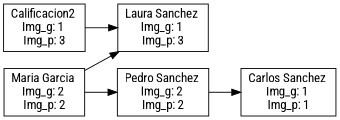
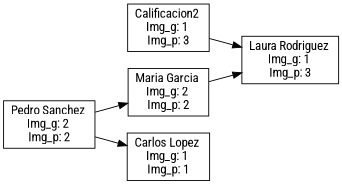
(163, 28) -> (290, 60)
(96, 92) -> (107, 109)
(288, 92) -> (168, 157)
